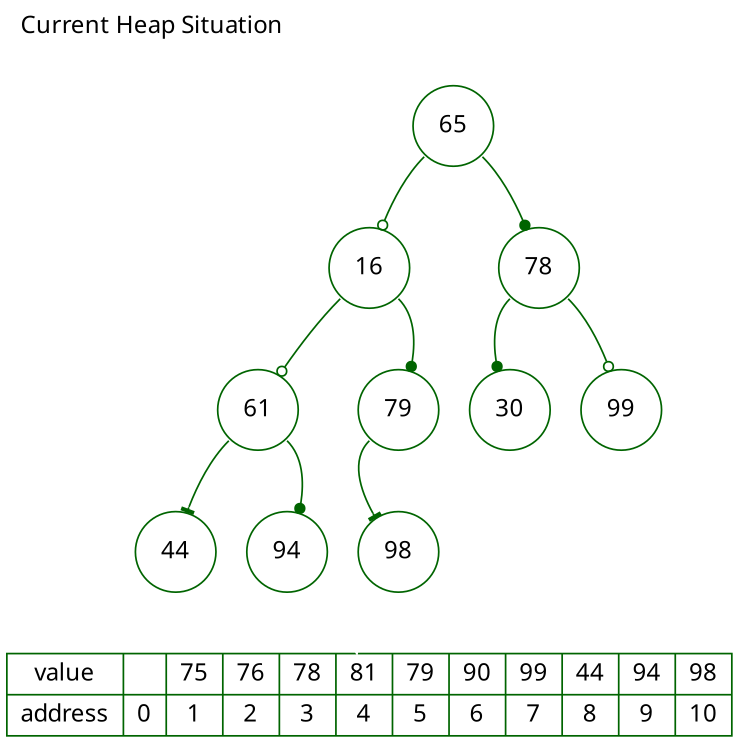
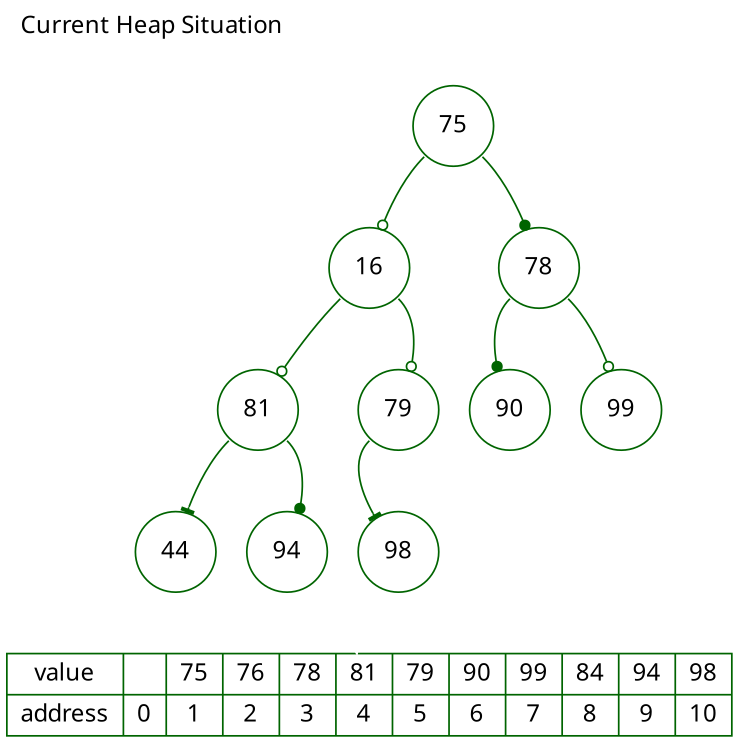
(453, 126) -> (453, 126)
(413, 328) -> (413, 328)
(258, 410) -> (258, 410)
(510, 410) -> (510, 410)
(590, 673) -> (590, 673)
